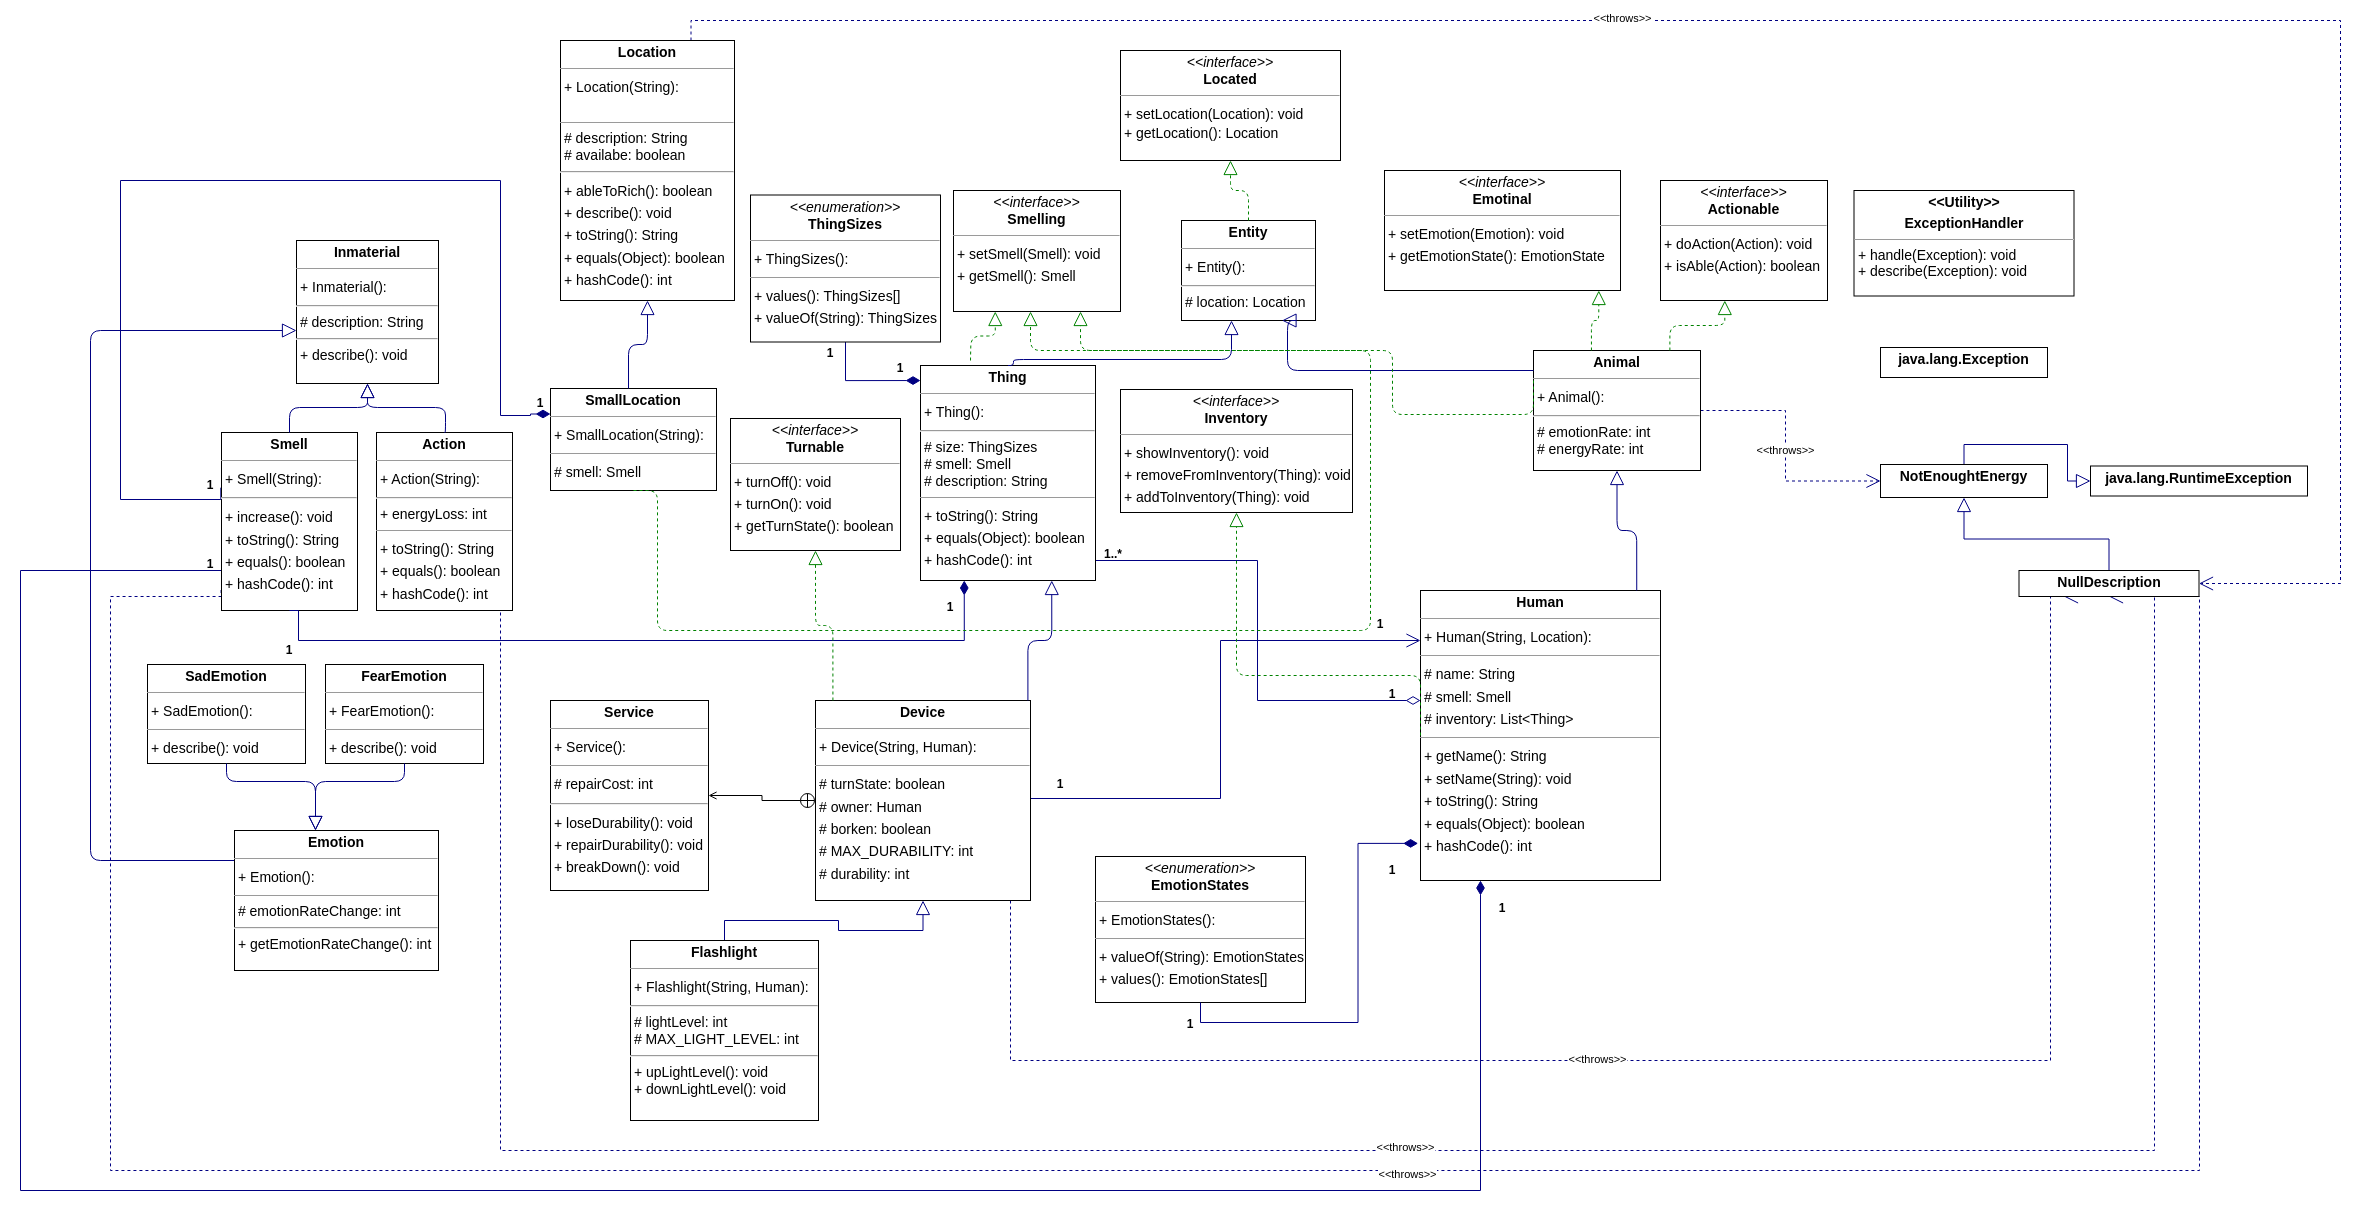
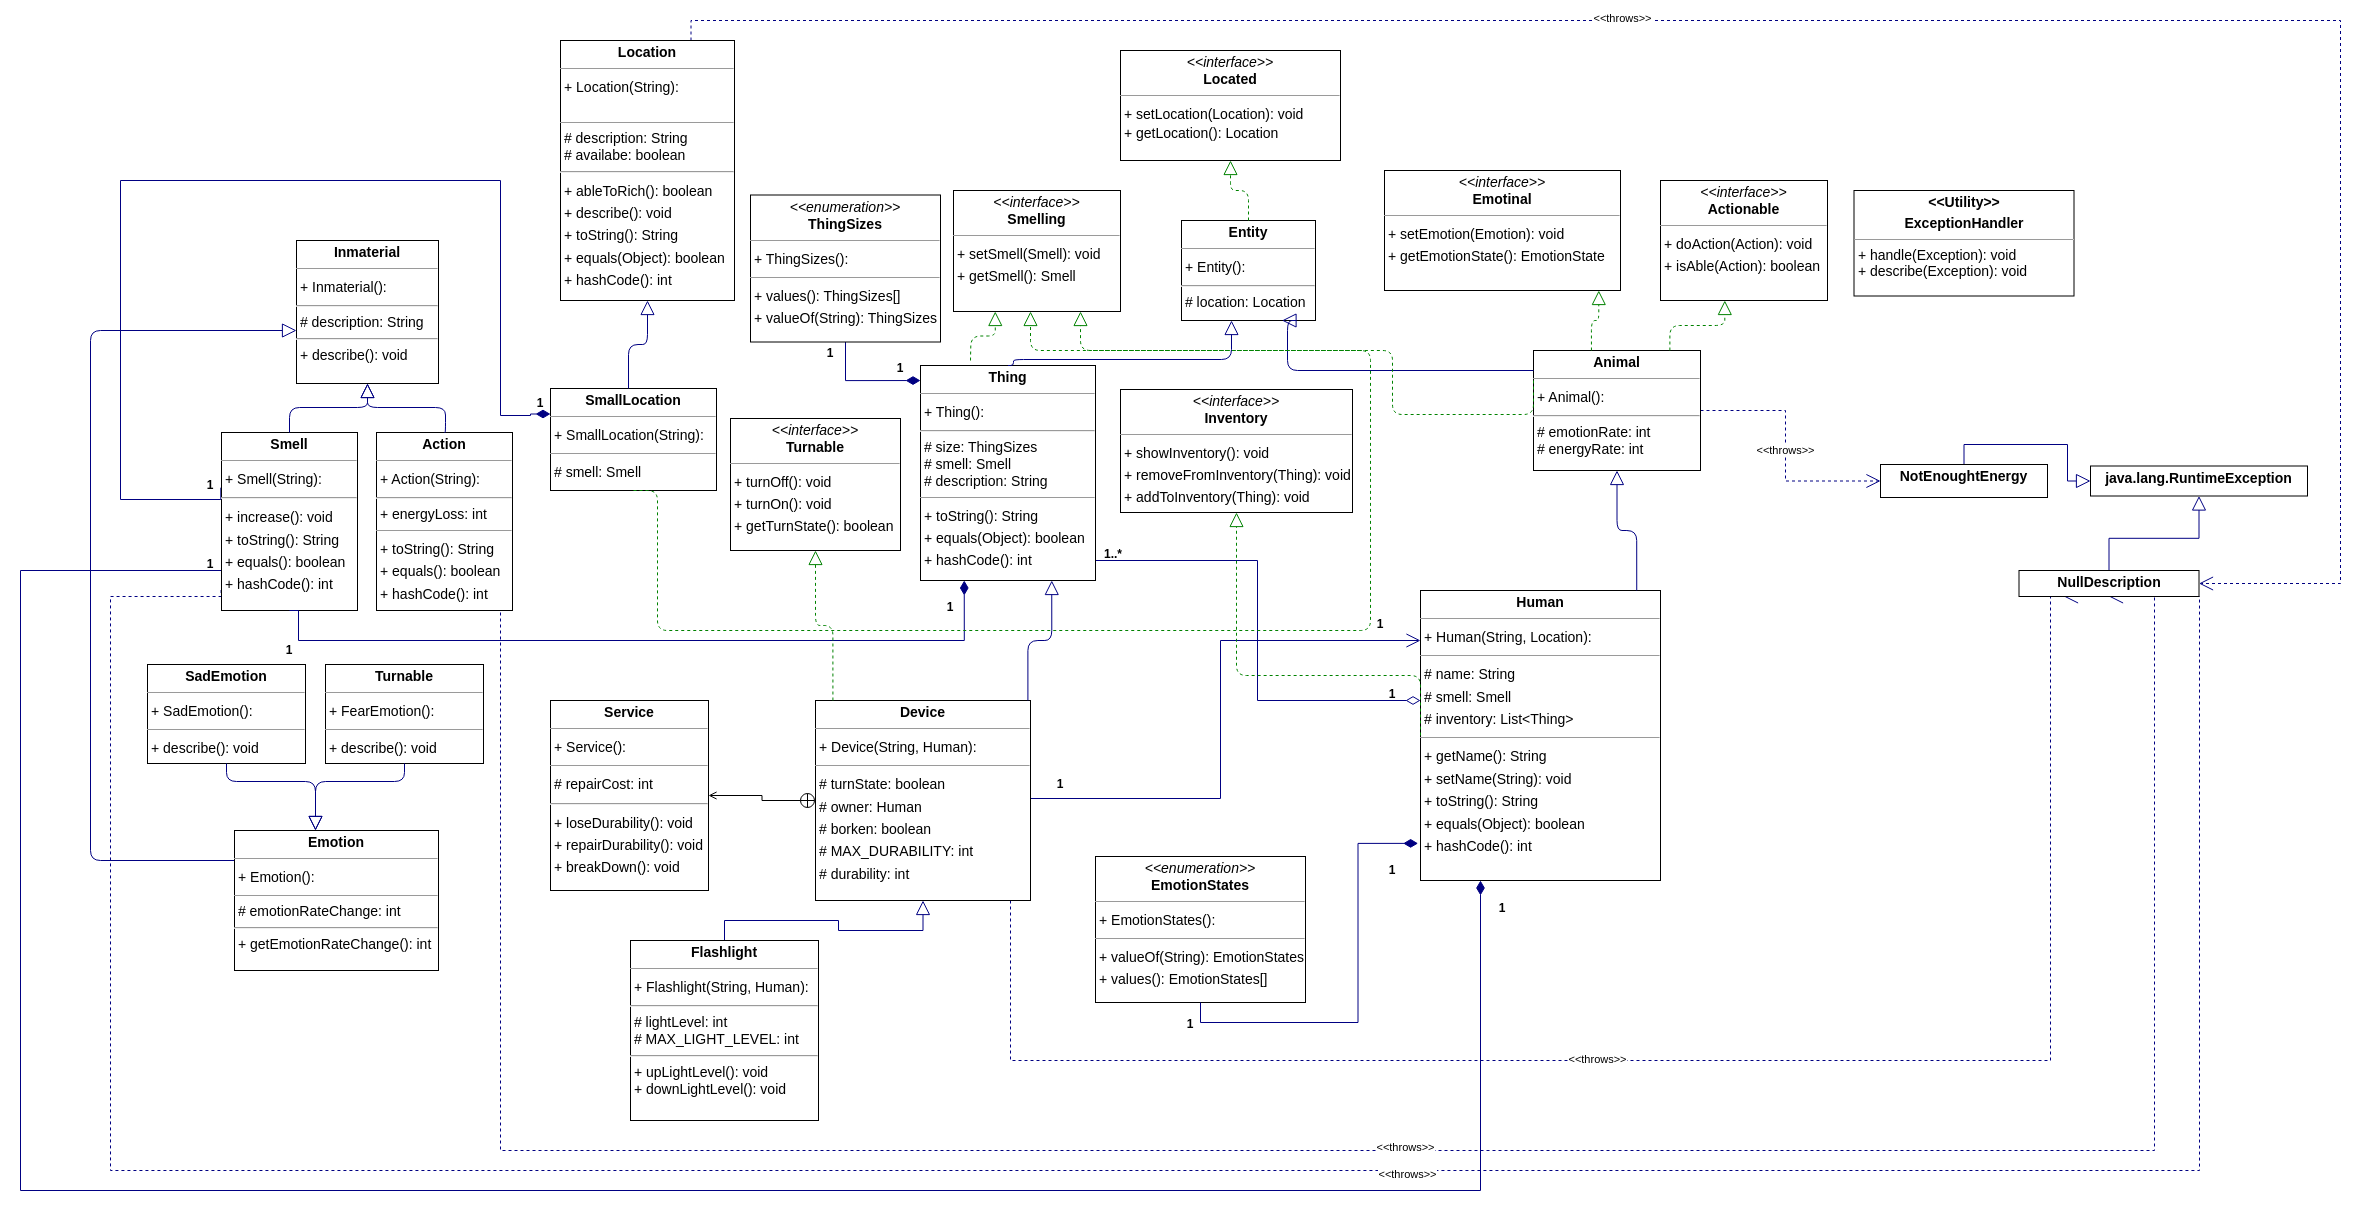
(1964, 363) -> none
(2024, 539) -> (2166, 538)
(387, 690) -> (387, 690)
